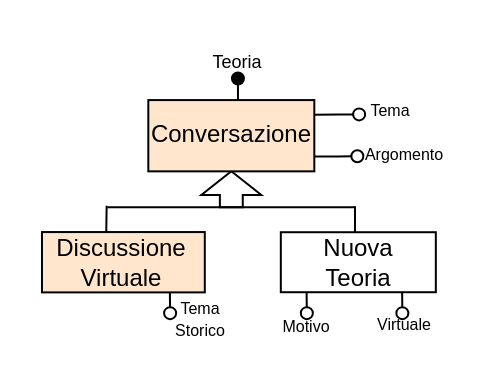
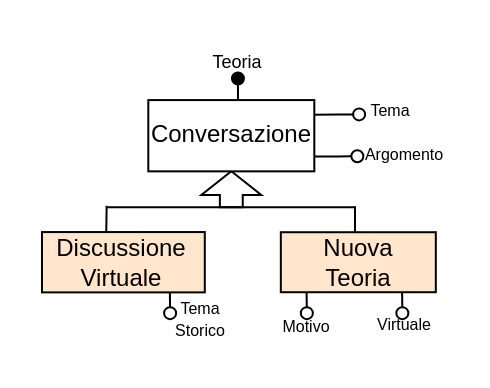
(231, 136) -> (231, 136)
(358, 262) -> (358, 262)
